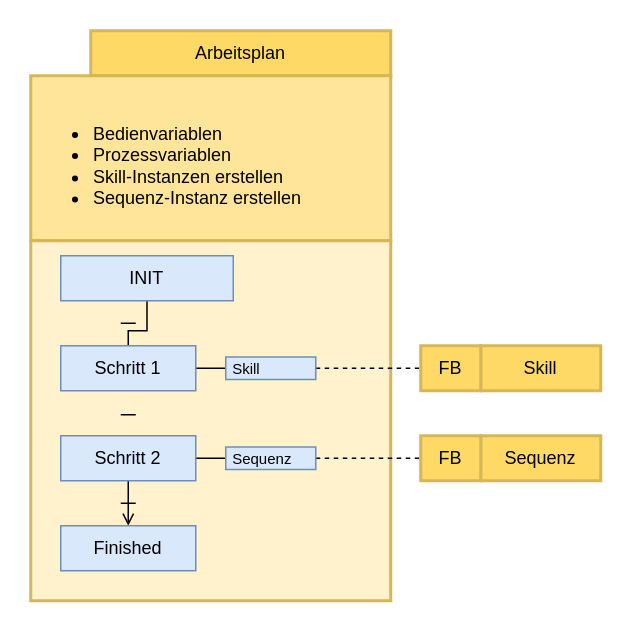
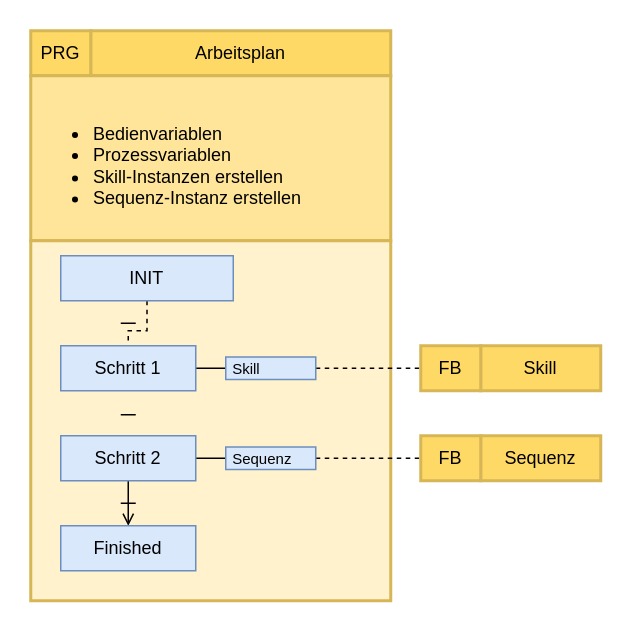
none -> (61, 53)
(145, 331) -> (145, 331)
